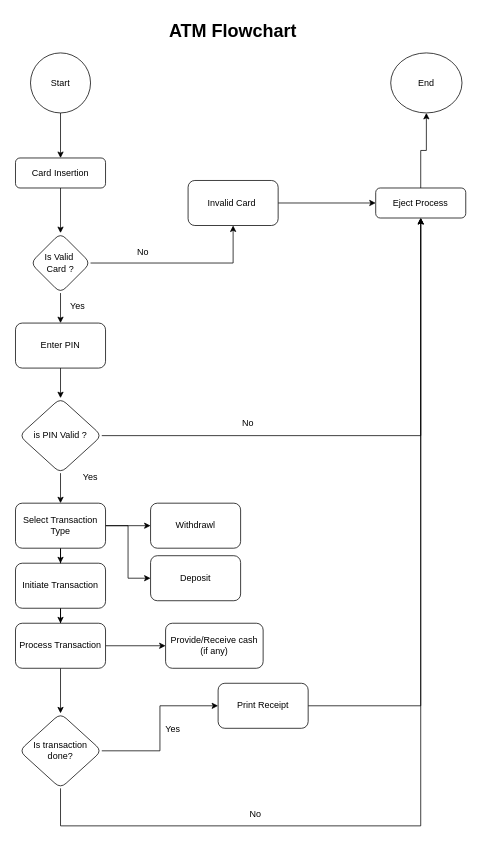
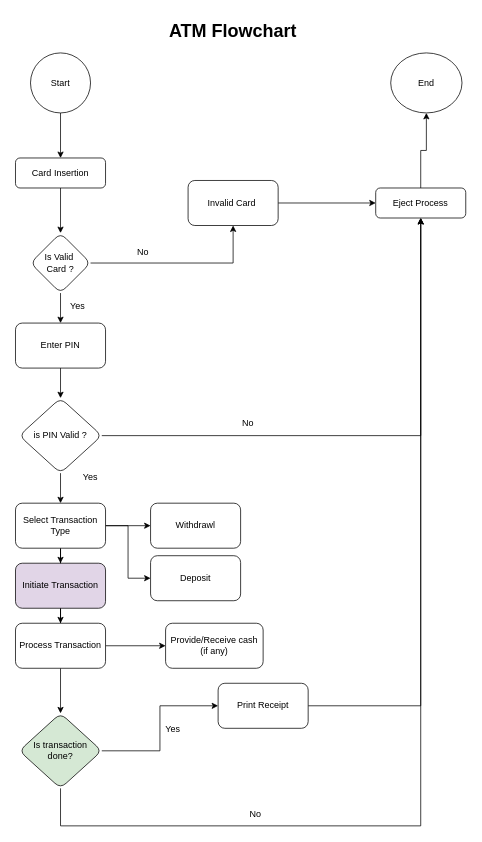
(60, 585) -> (60, 585)
(60, 750) -> (60, 750)
